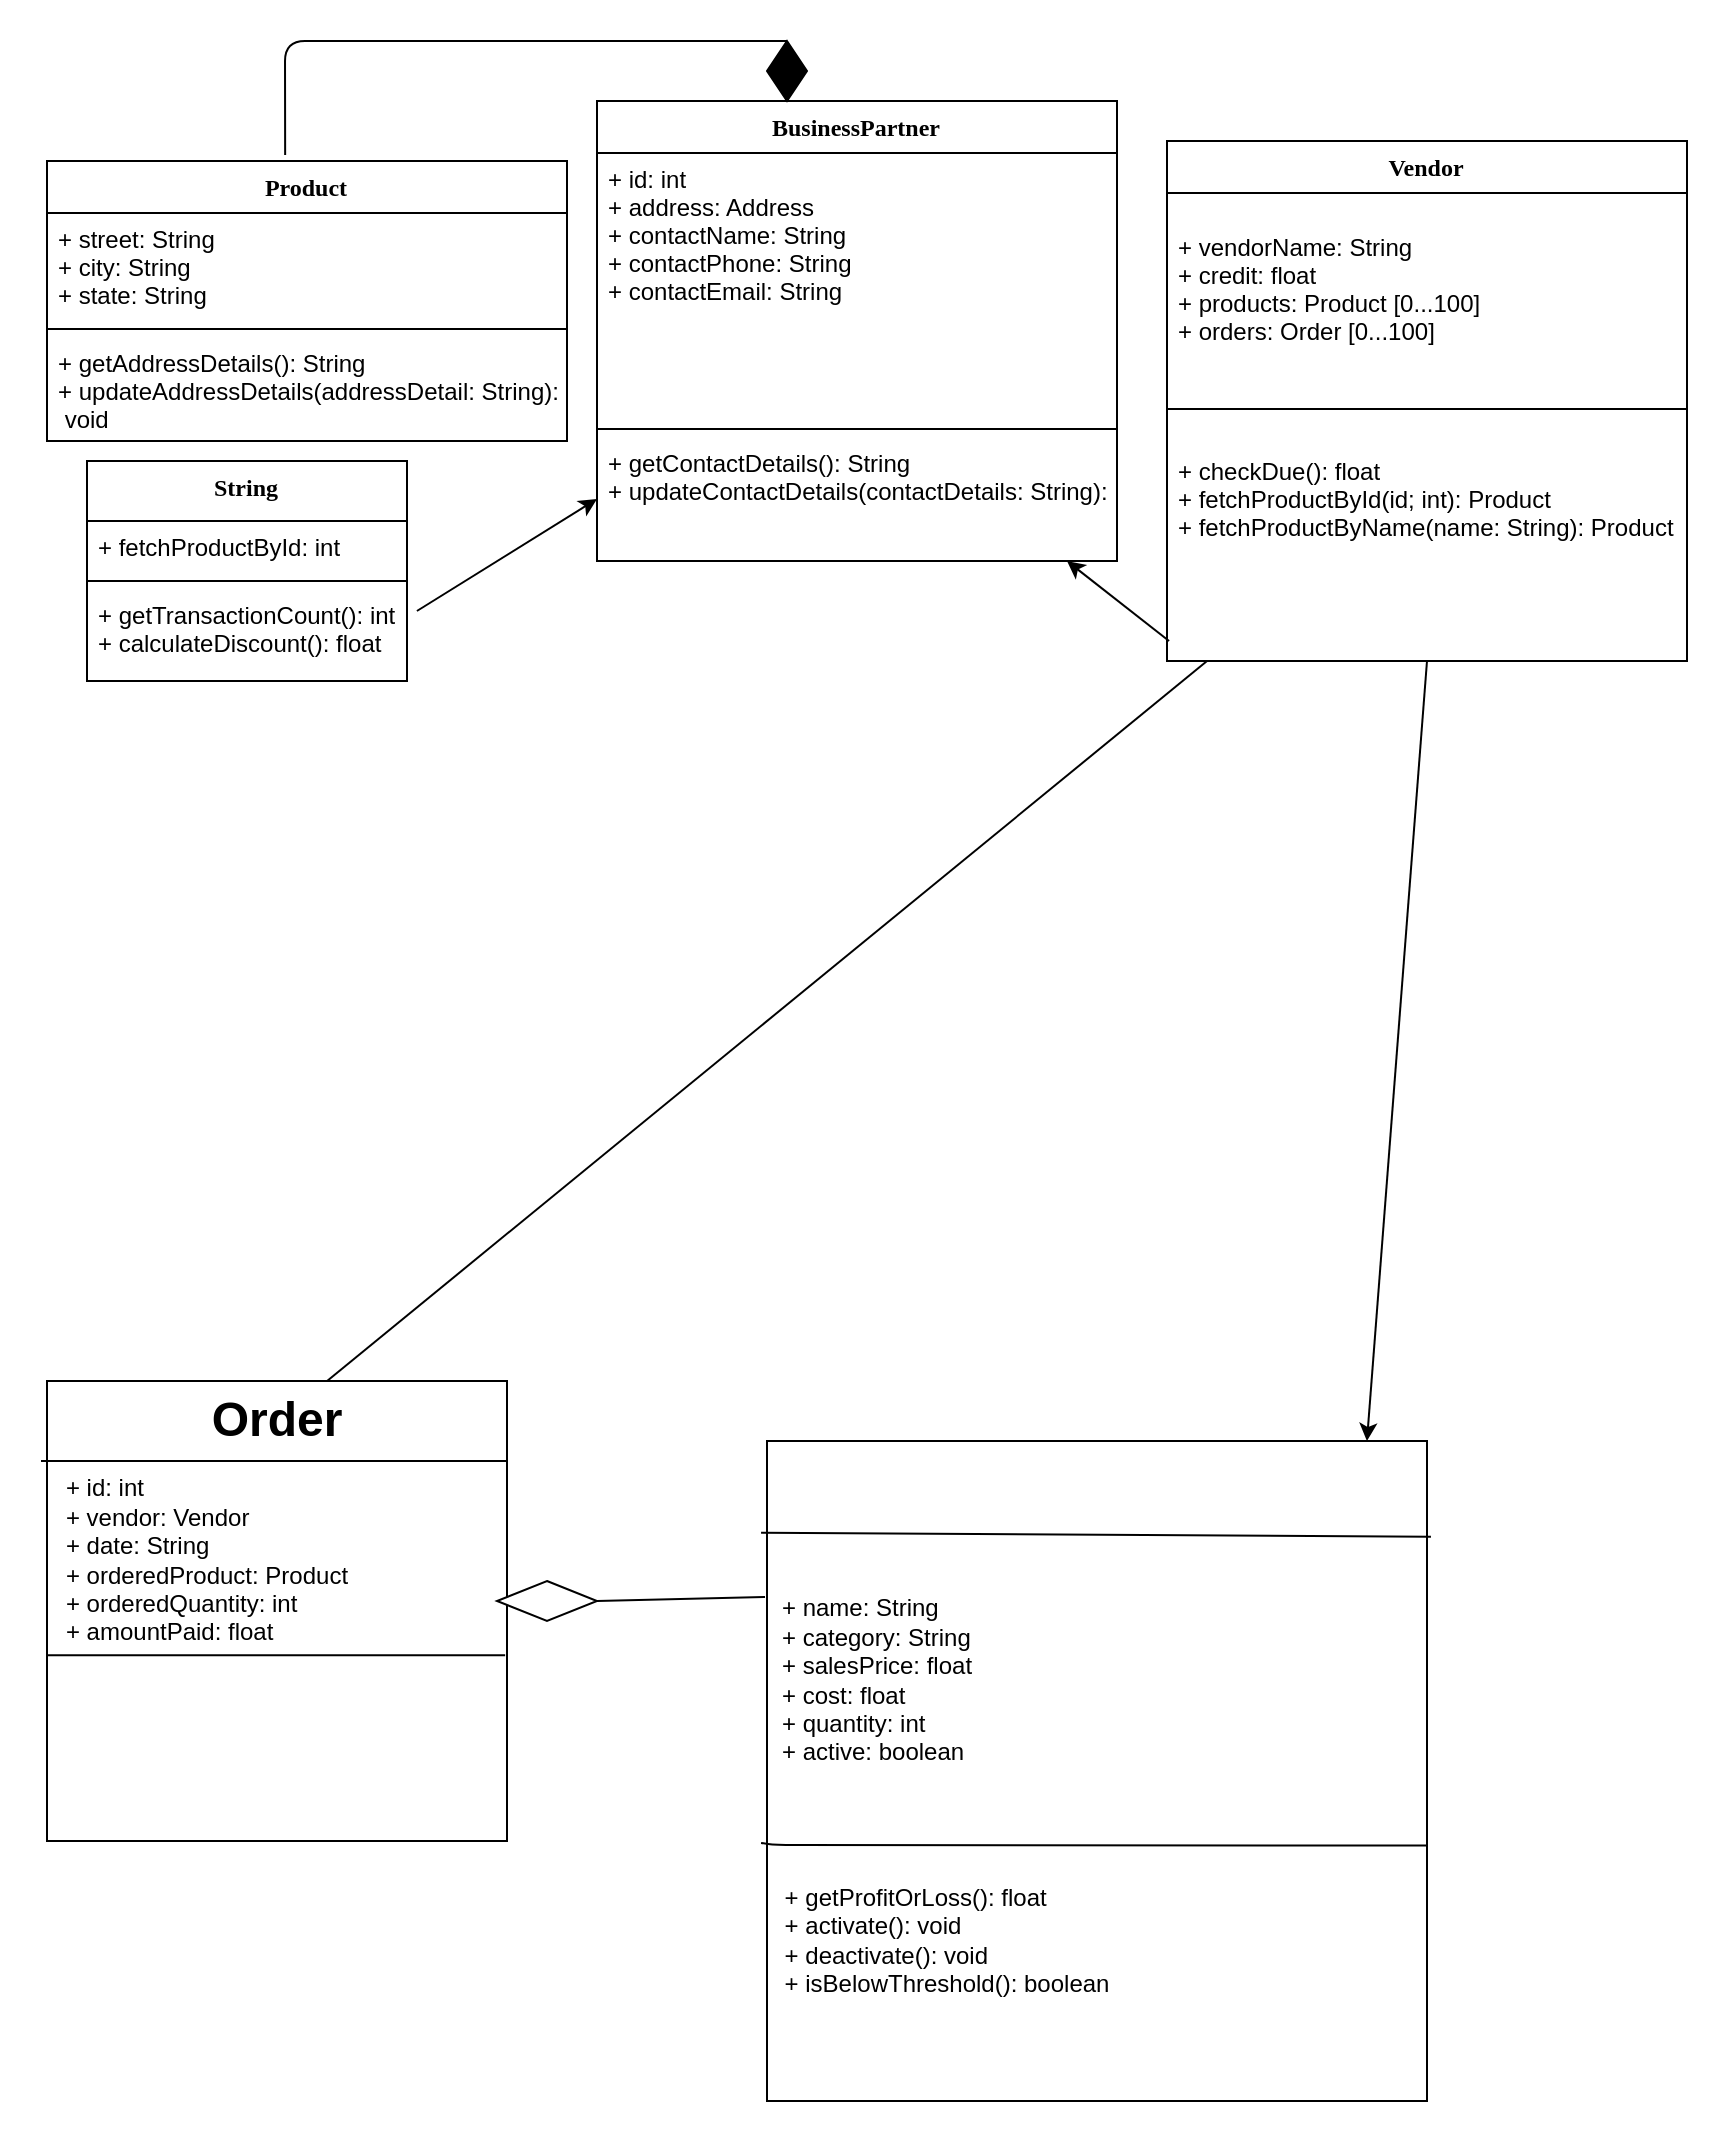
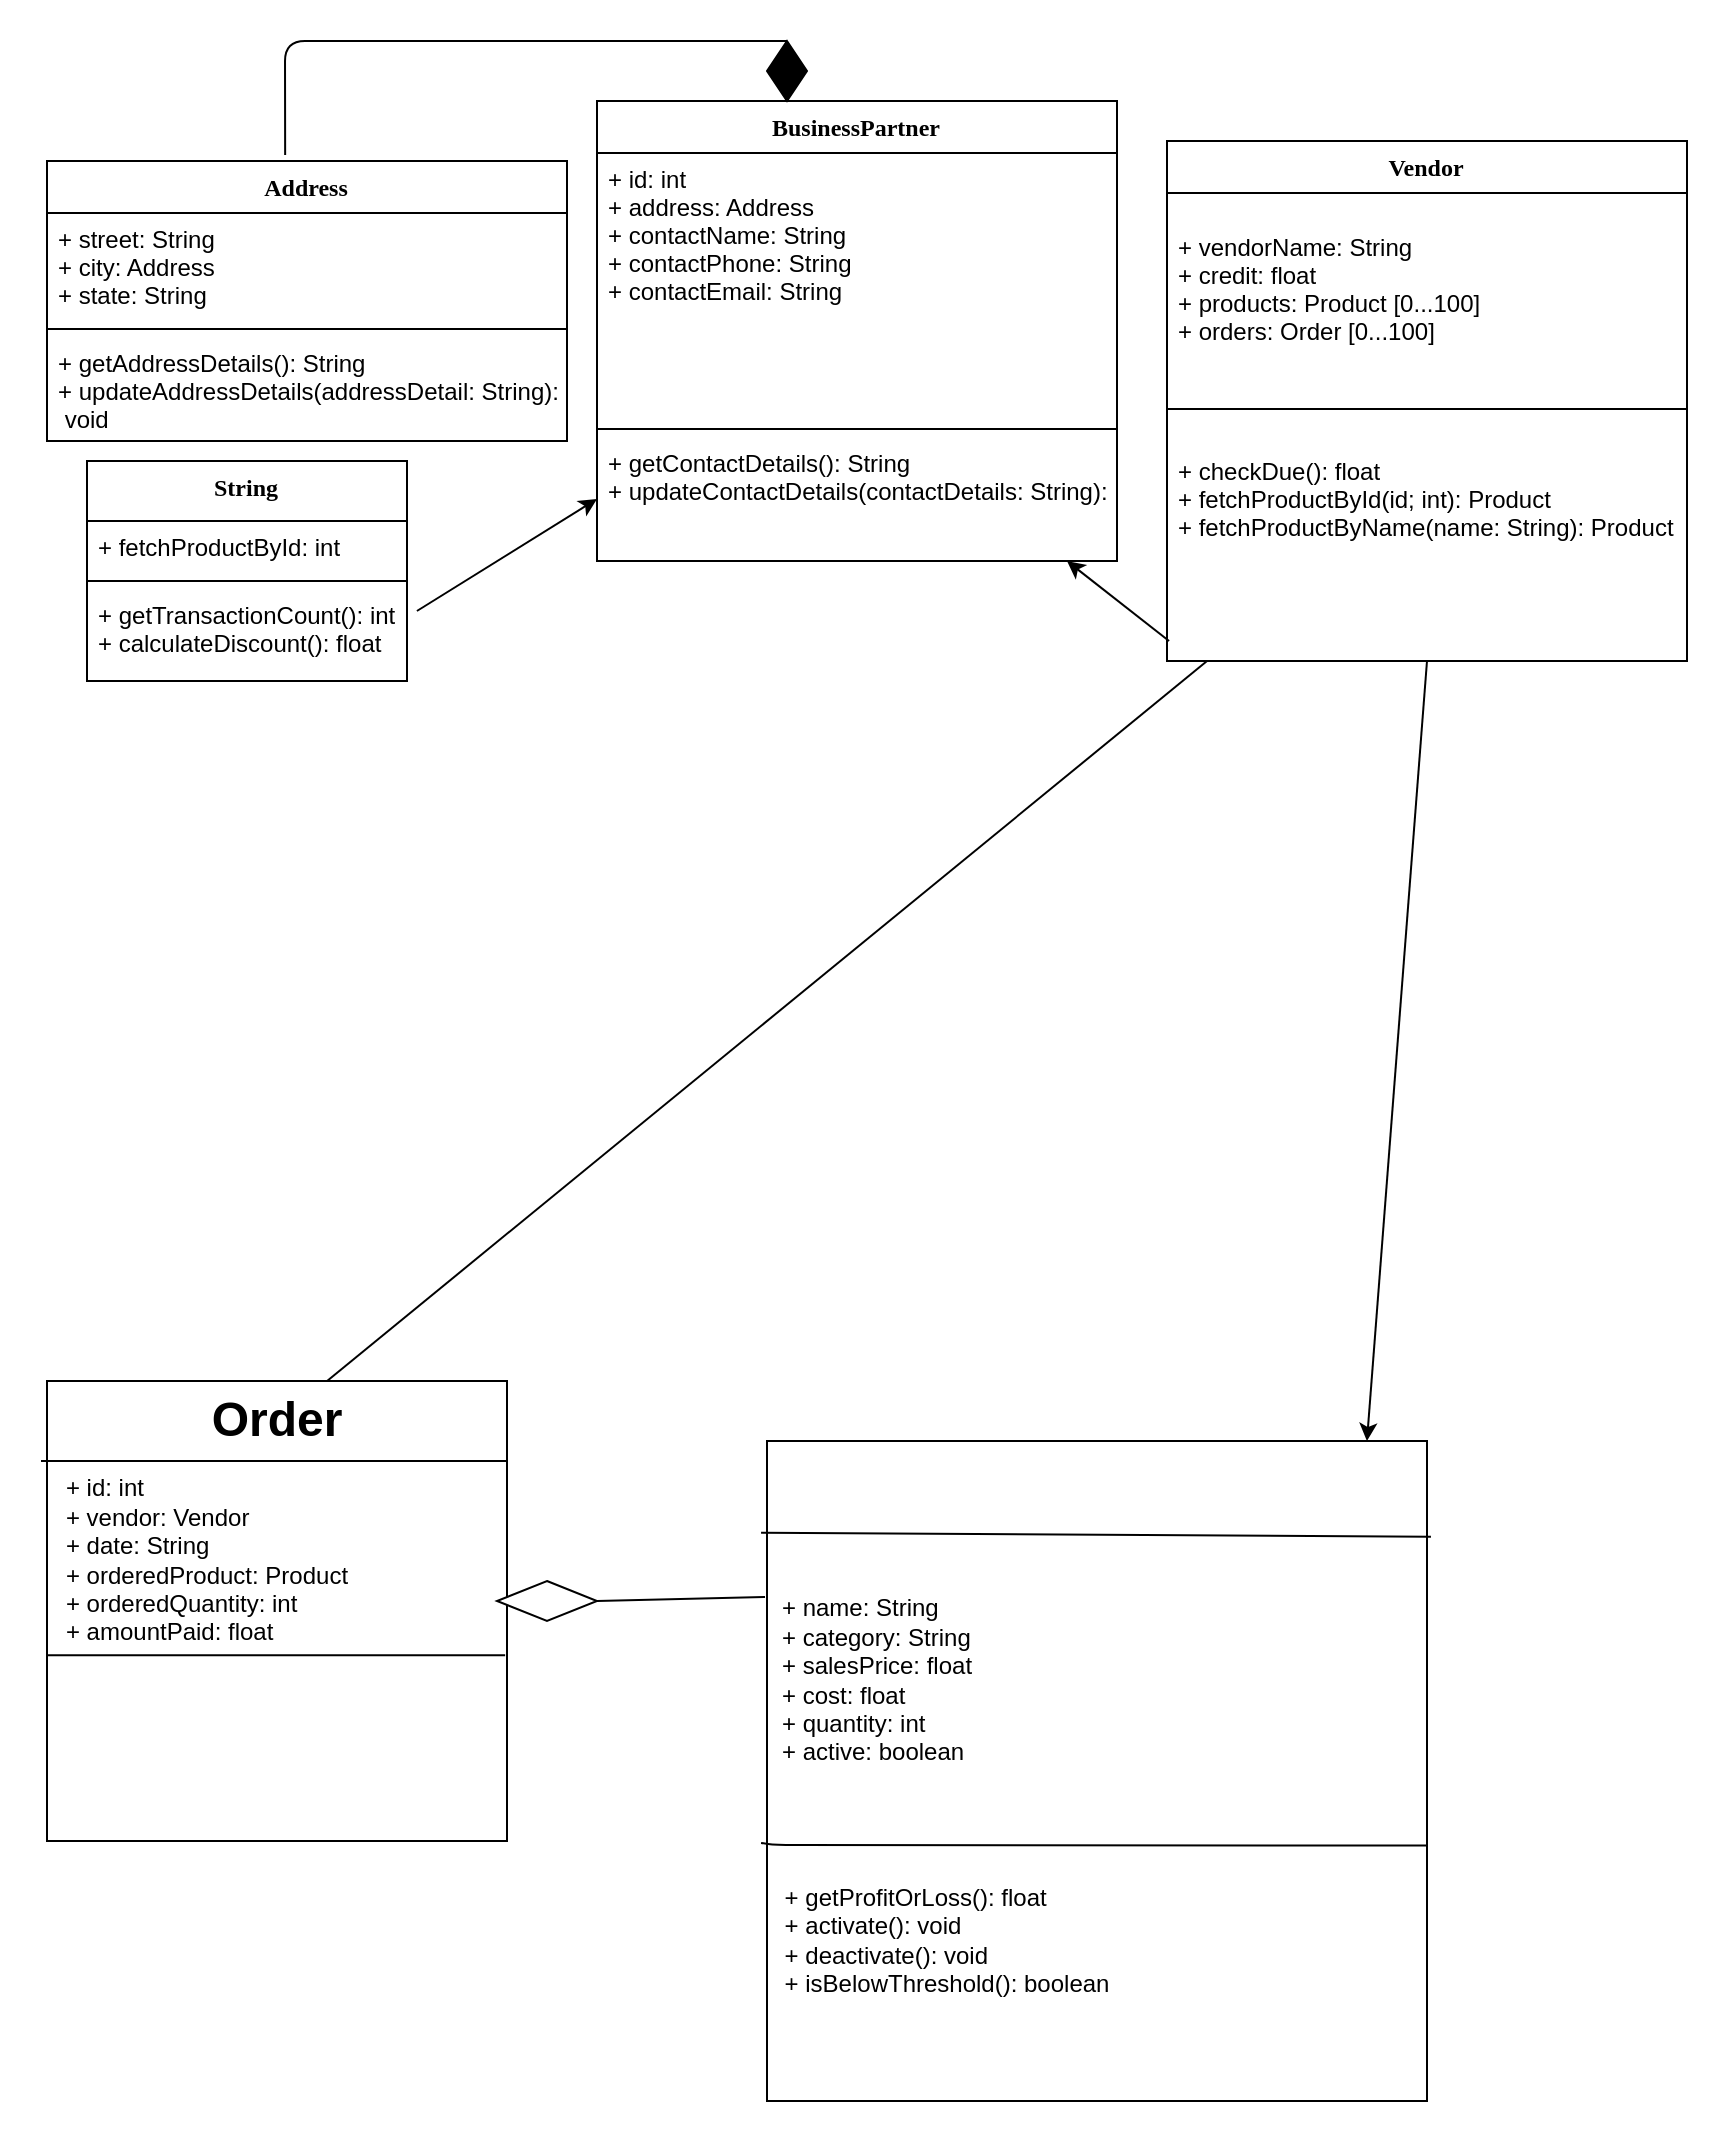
(306, 188) -> (306, 188)
(153, 240) -> (153, 240)
